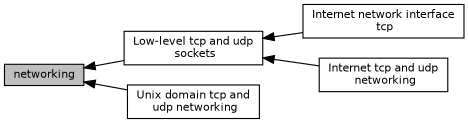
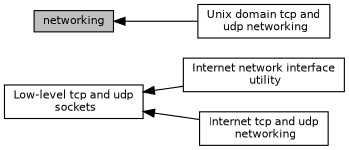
(383, 21) -> (264, 75)
(110, 63) -> none
